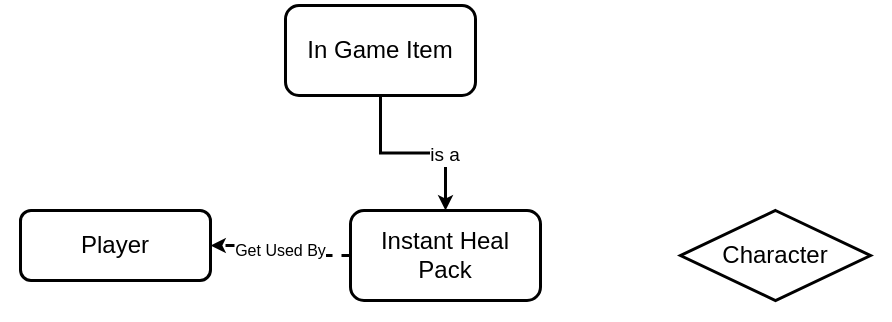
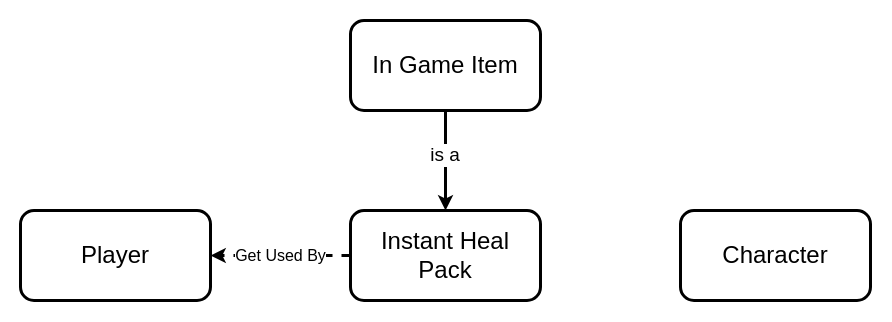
(381, 51) -> (446, 66)
(116, 246) -> (116, 256)
(776, 256) -> (776, 256)
